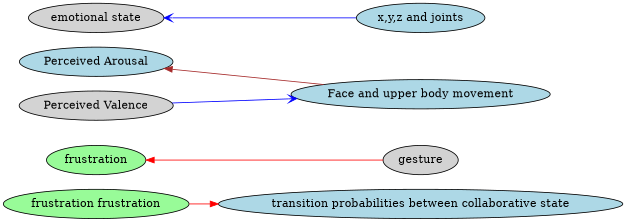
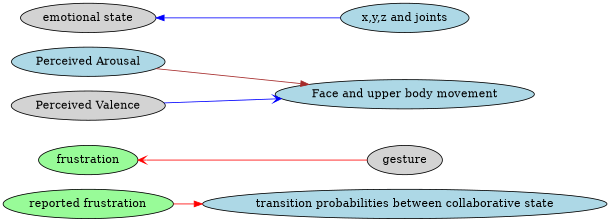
(264, 18) -> (252, 18)
(248, 77) -> (228, 76)
(269, 160) -> (257, 160)
(96, 204) -> (88, 204)
